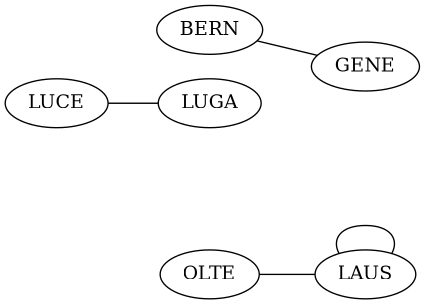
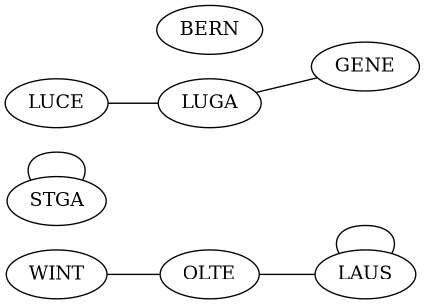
(287, 48) -> (287, 85)
none -> (57, 201)
none -> (57, 274)
